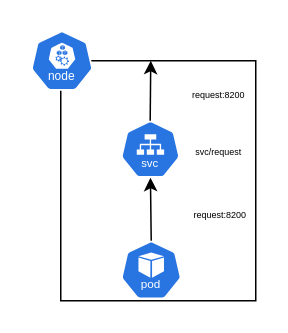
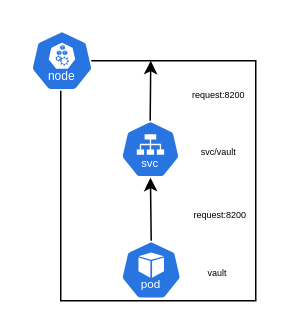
(219, 149) -> (219, 149)
none -> (218, 270)
